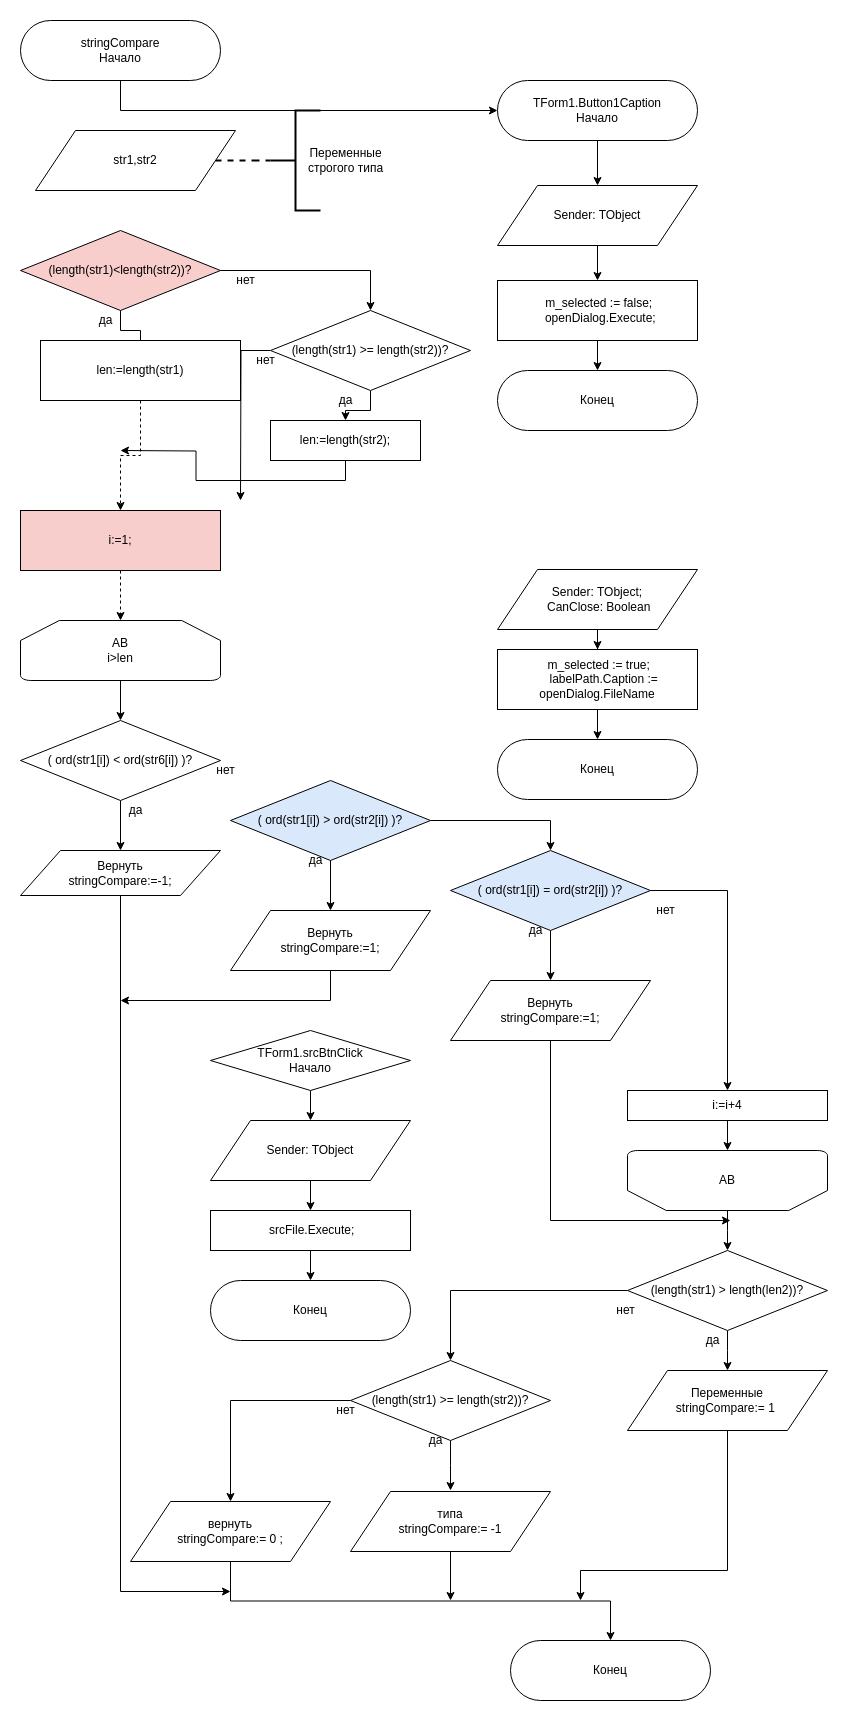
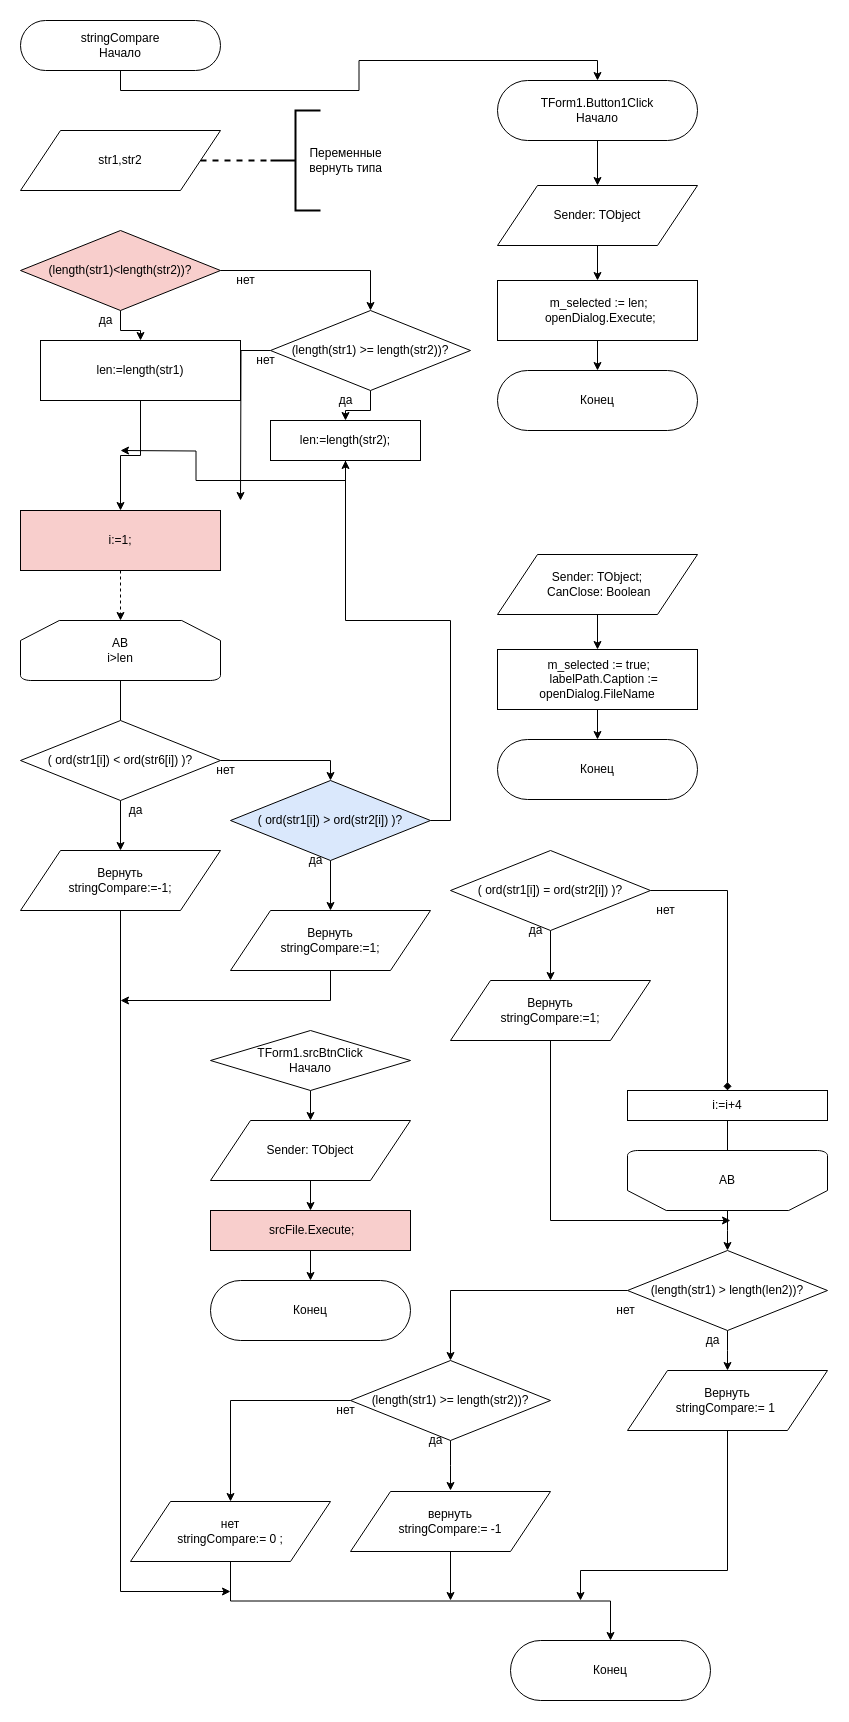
(121, 51) -> (121, 46)
(598, 111) -> (598, 111)
(136, 161) -> (121, 161)
(346, 161) -> (346, 161)
(598, 311) -> (598, 311)
(141, 332) -> (139, 331)
(135, 456) -> (135, 456)
(598, 600) -> (598, 585)
(121, 712) -> (121, 715)
none -> (282, 761)
(511, 821) -> (431, 621)
(121, 873) -> (121, 881)
(551, 891) -> (551, 891)
(728, 1082) -> (728, 1081)
(728, 1142) -> (728, 1144)
(311, 1231) -> (311, 1231)
(728, 1401) -> (728, 1401)
(451, 1522) -> (451, 1522)
(231, 1532) -> (231, 1532)
